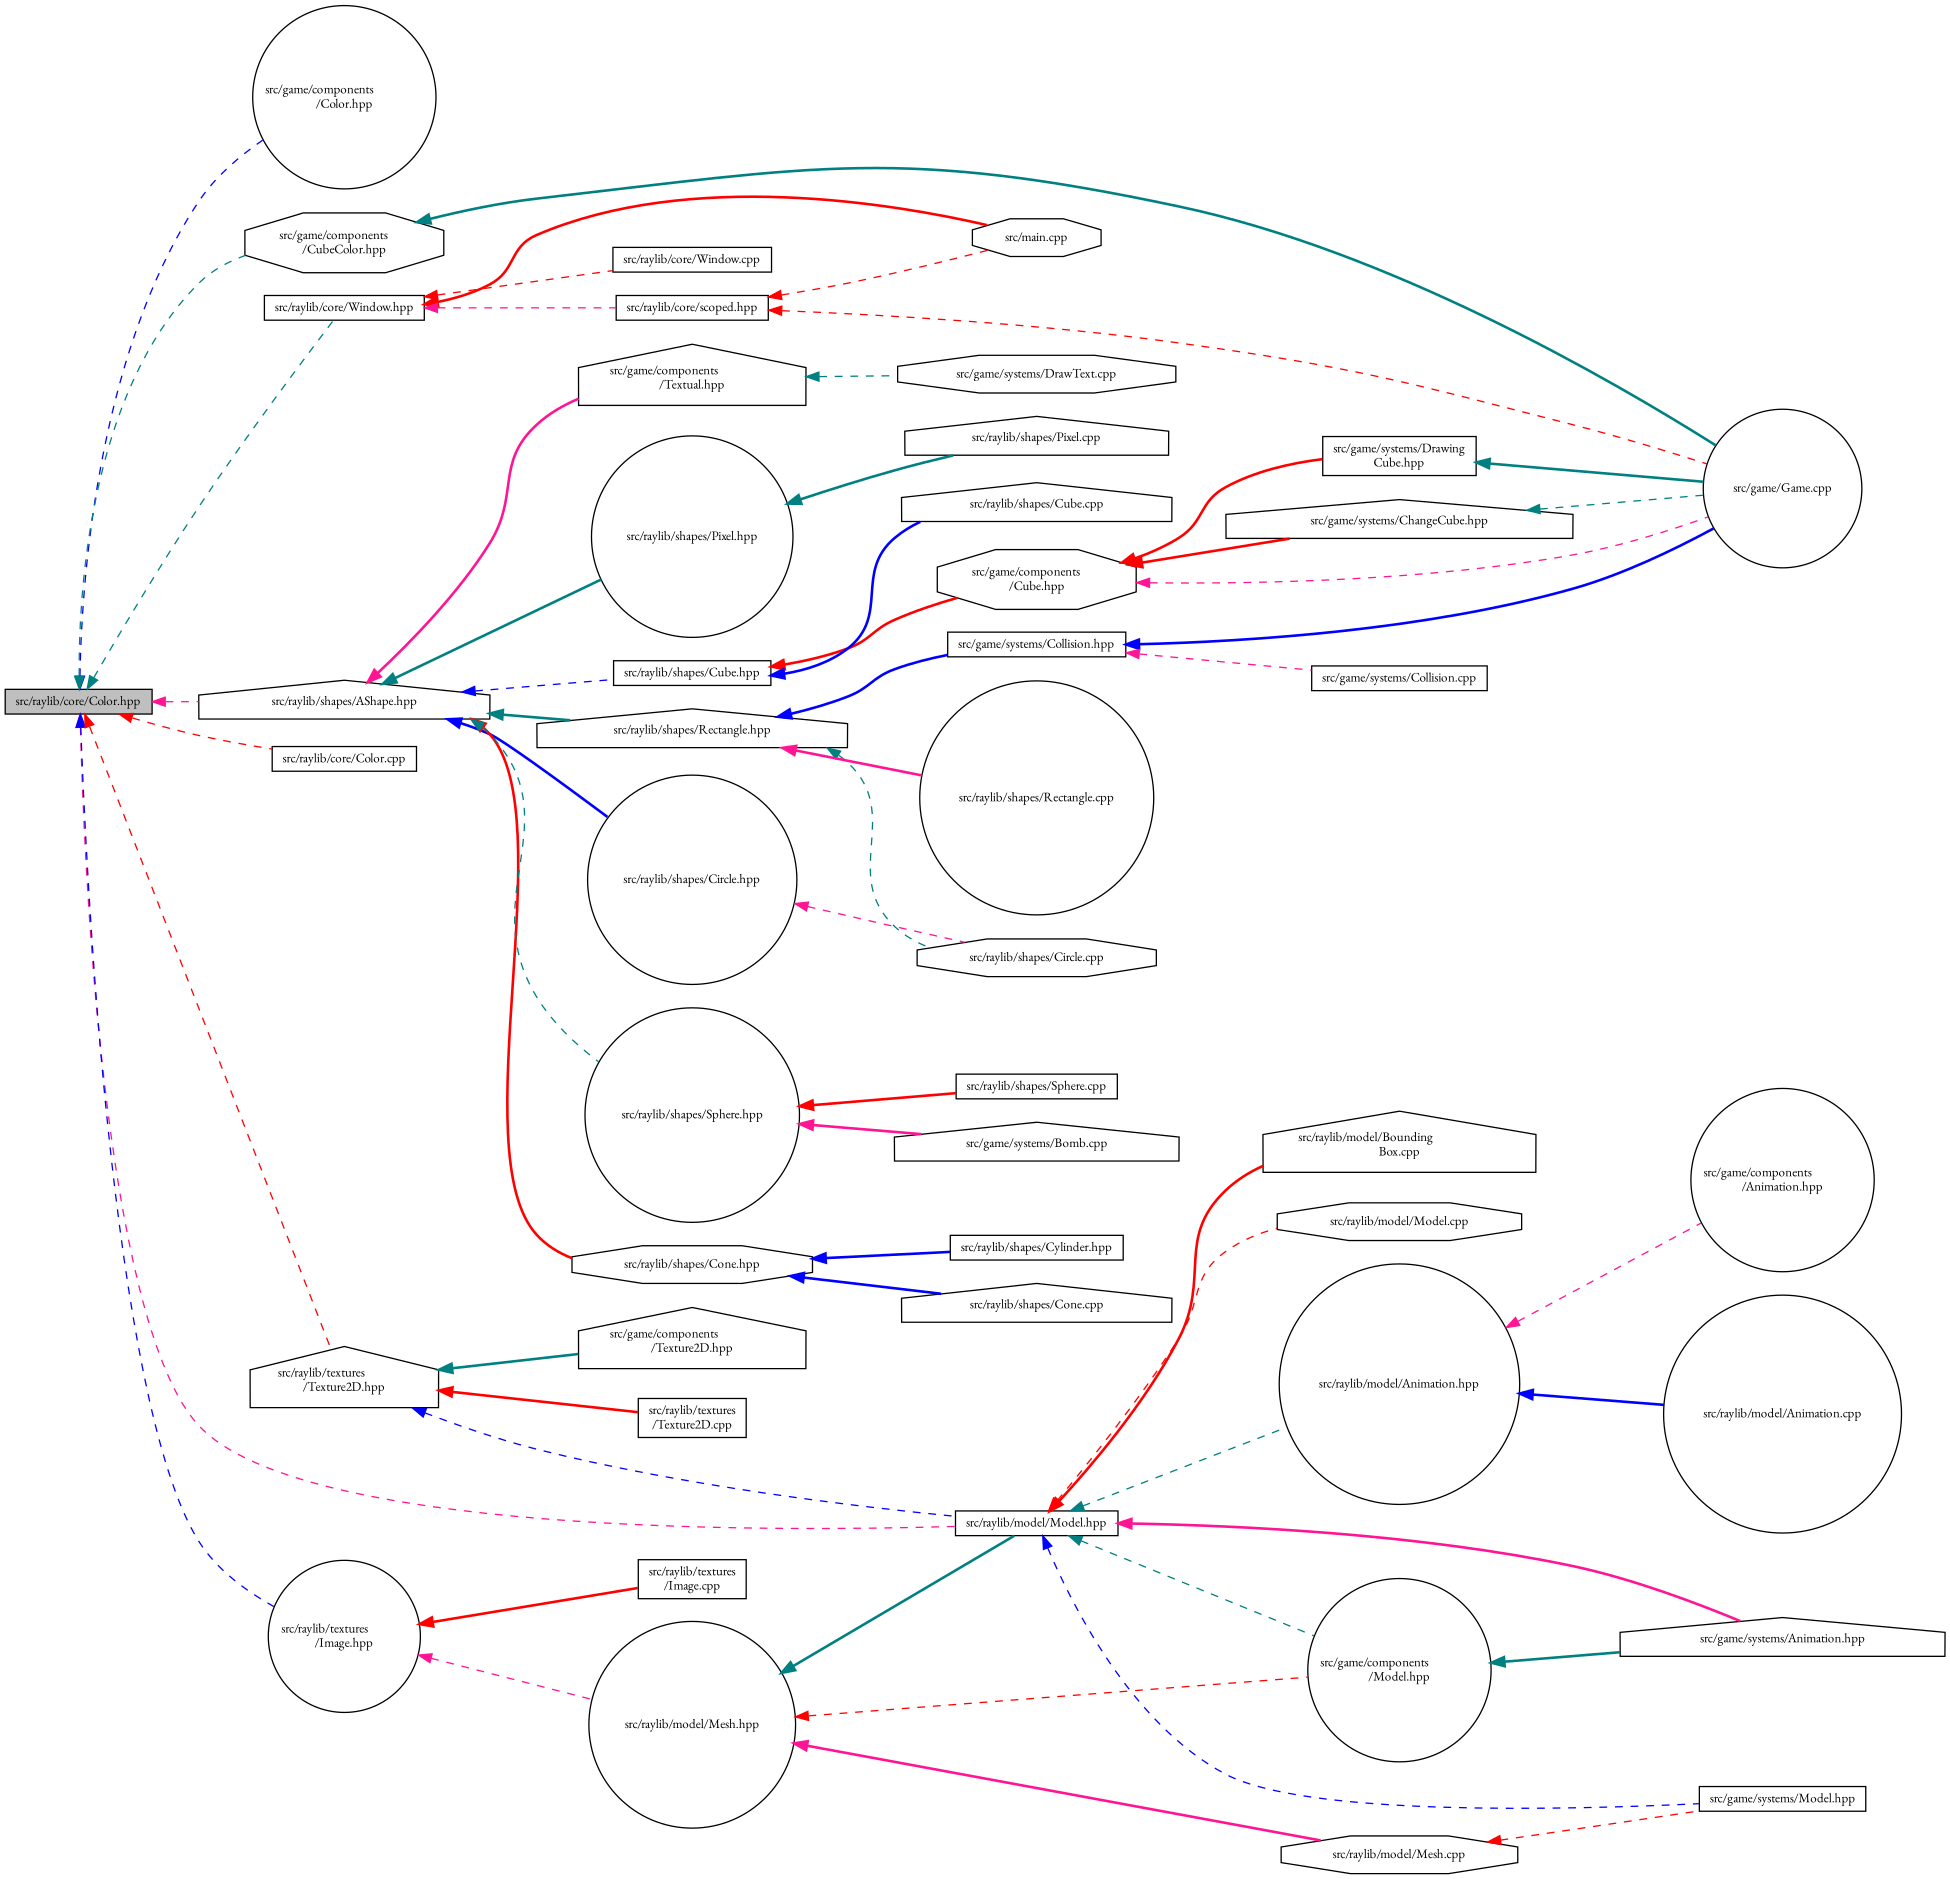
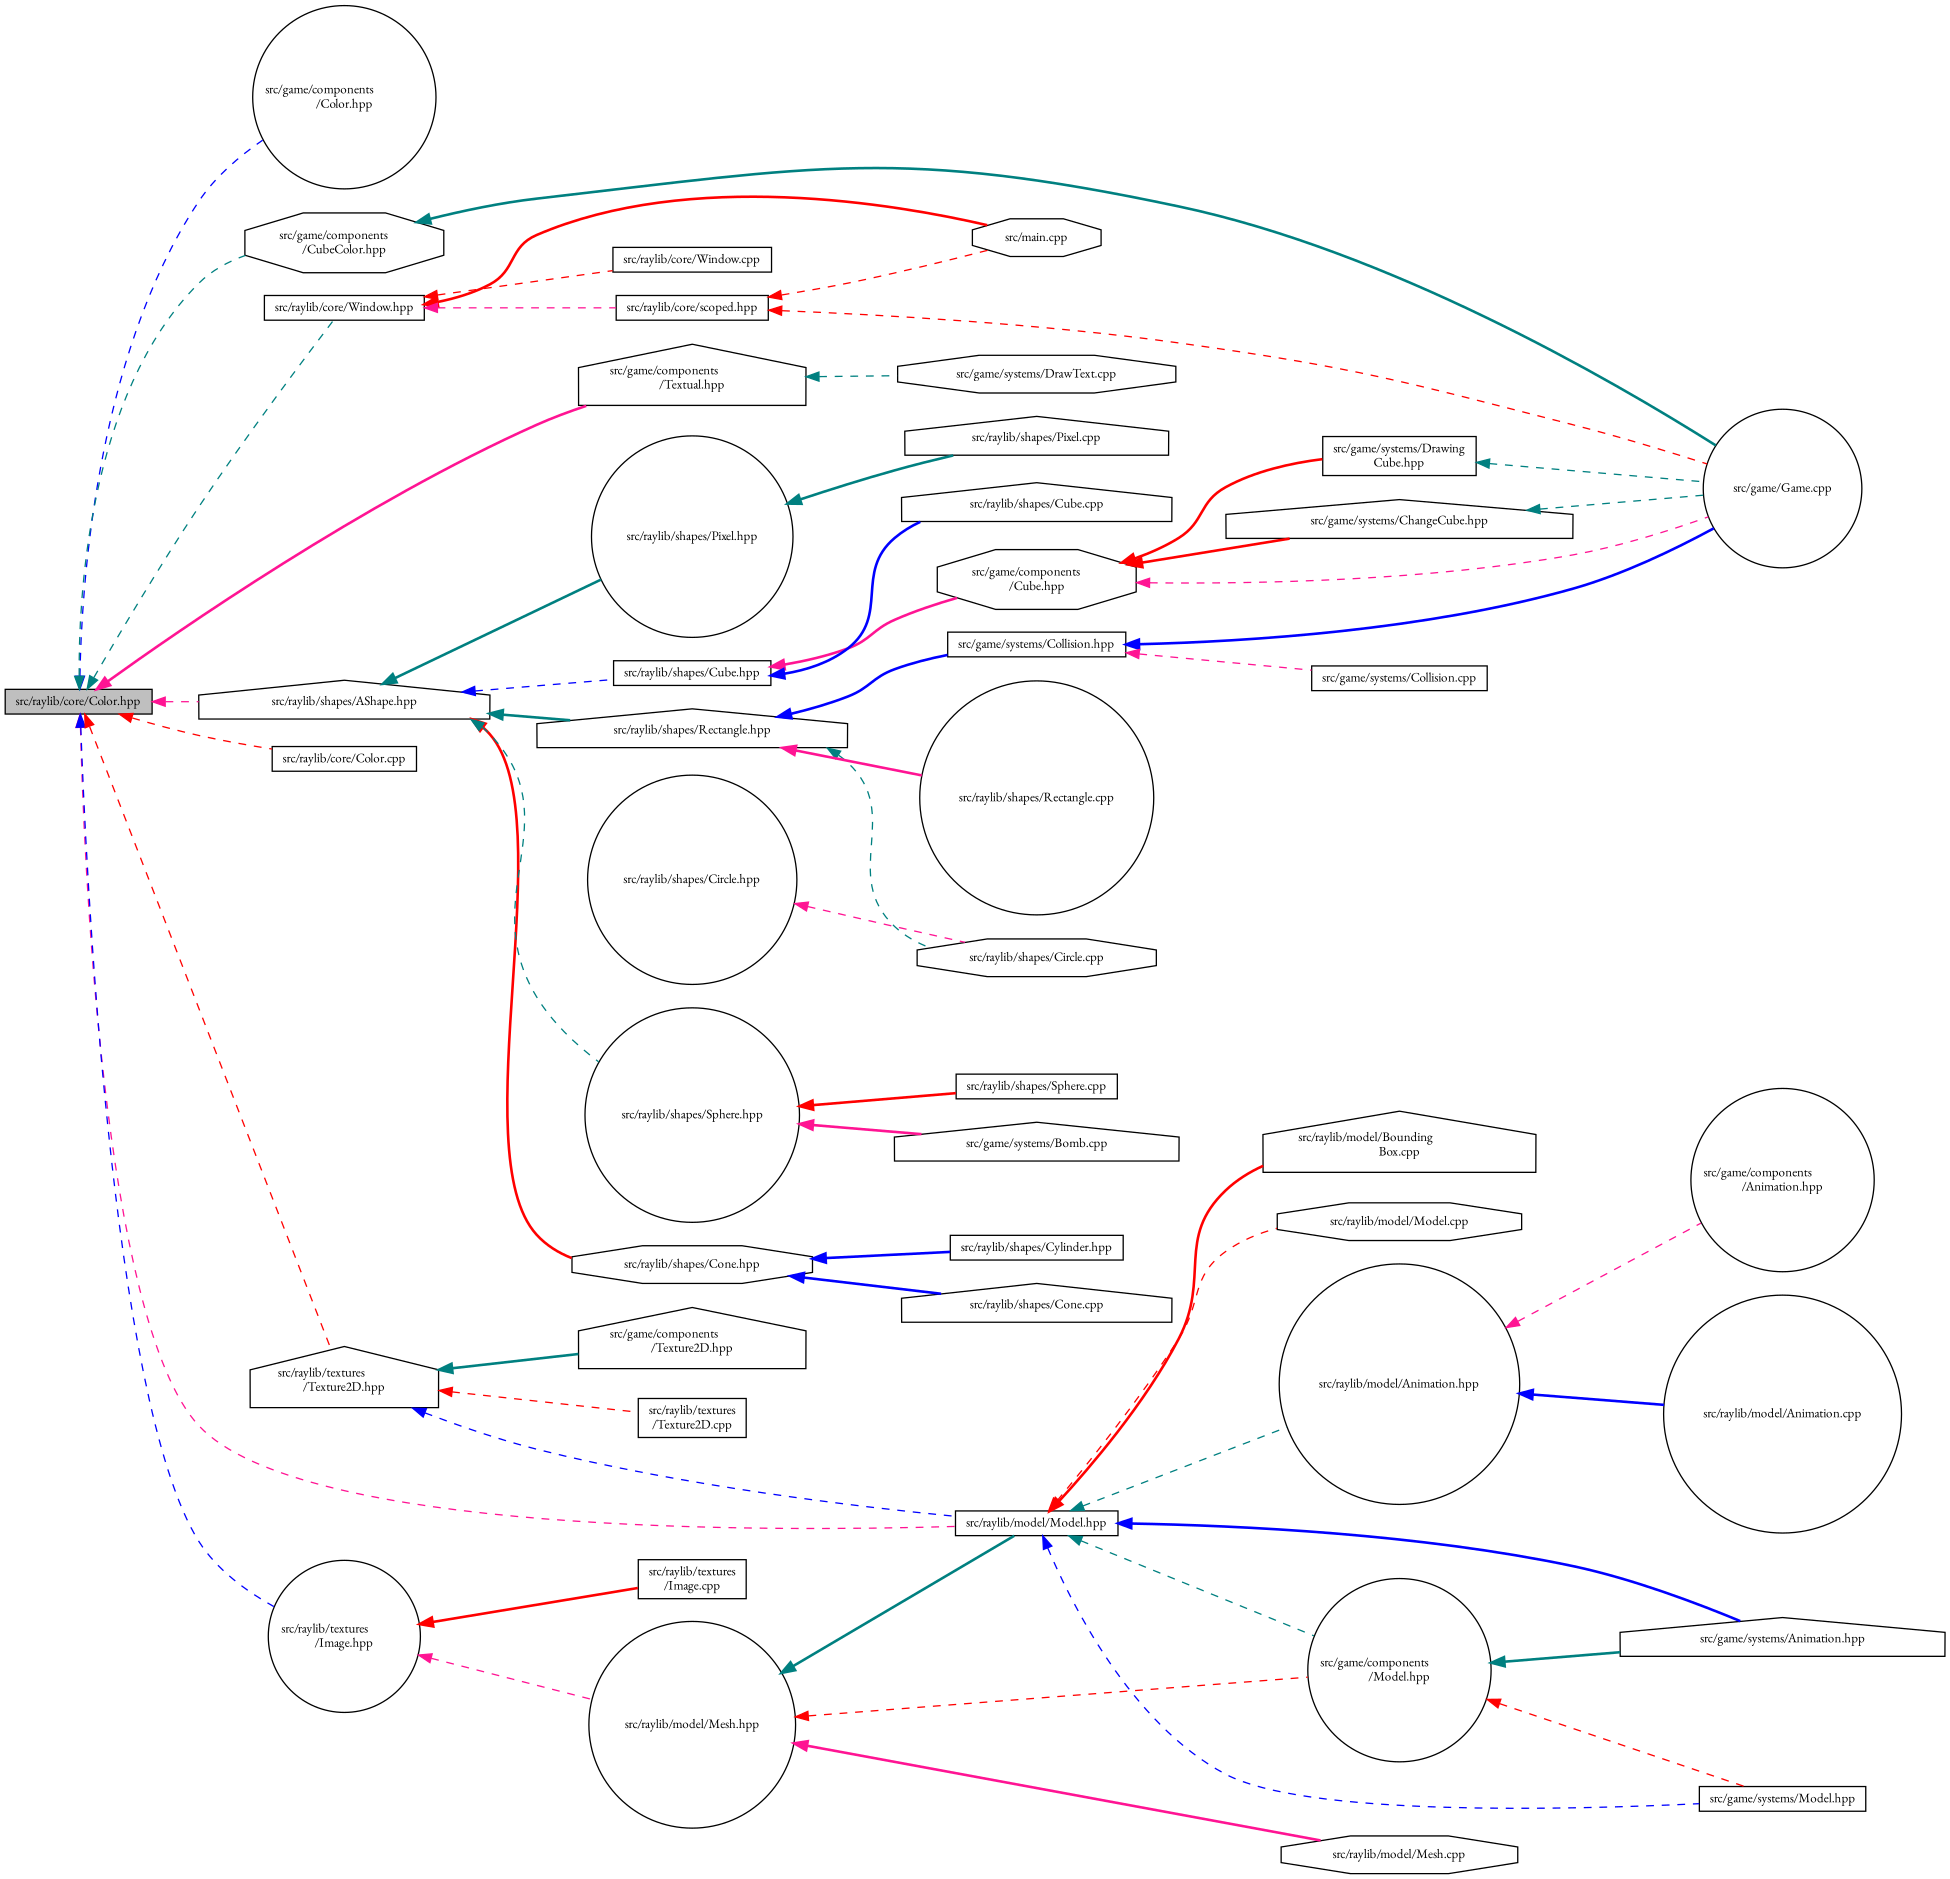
(1596, 473) -> (1596, 473)
(491, 540) -> (339, 529)
(872, 634) -> (872, 634)
(537, 765) -> none
(545, 1402) -> (545, 1402)
(1441, 1545) -> (1441, 1545)
(1600, 1826) -> (1622, 1745)
